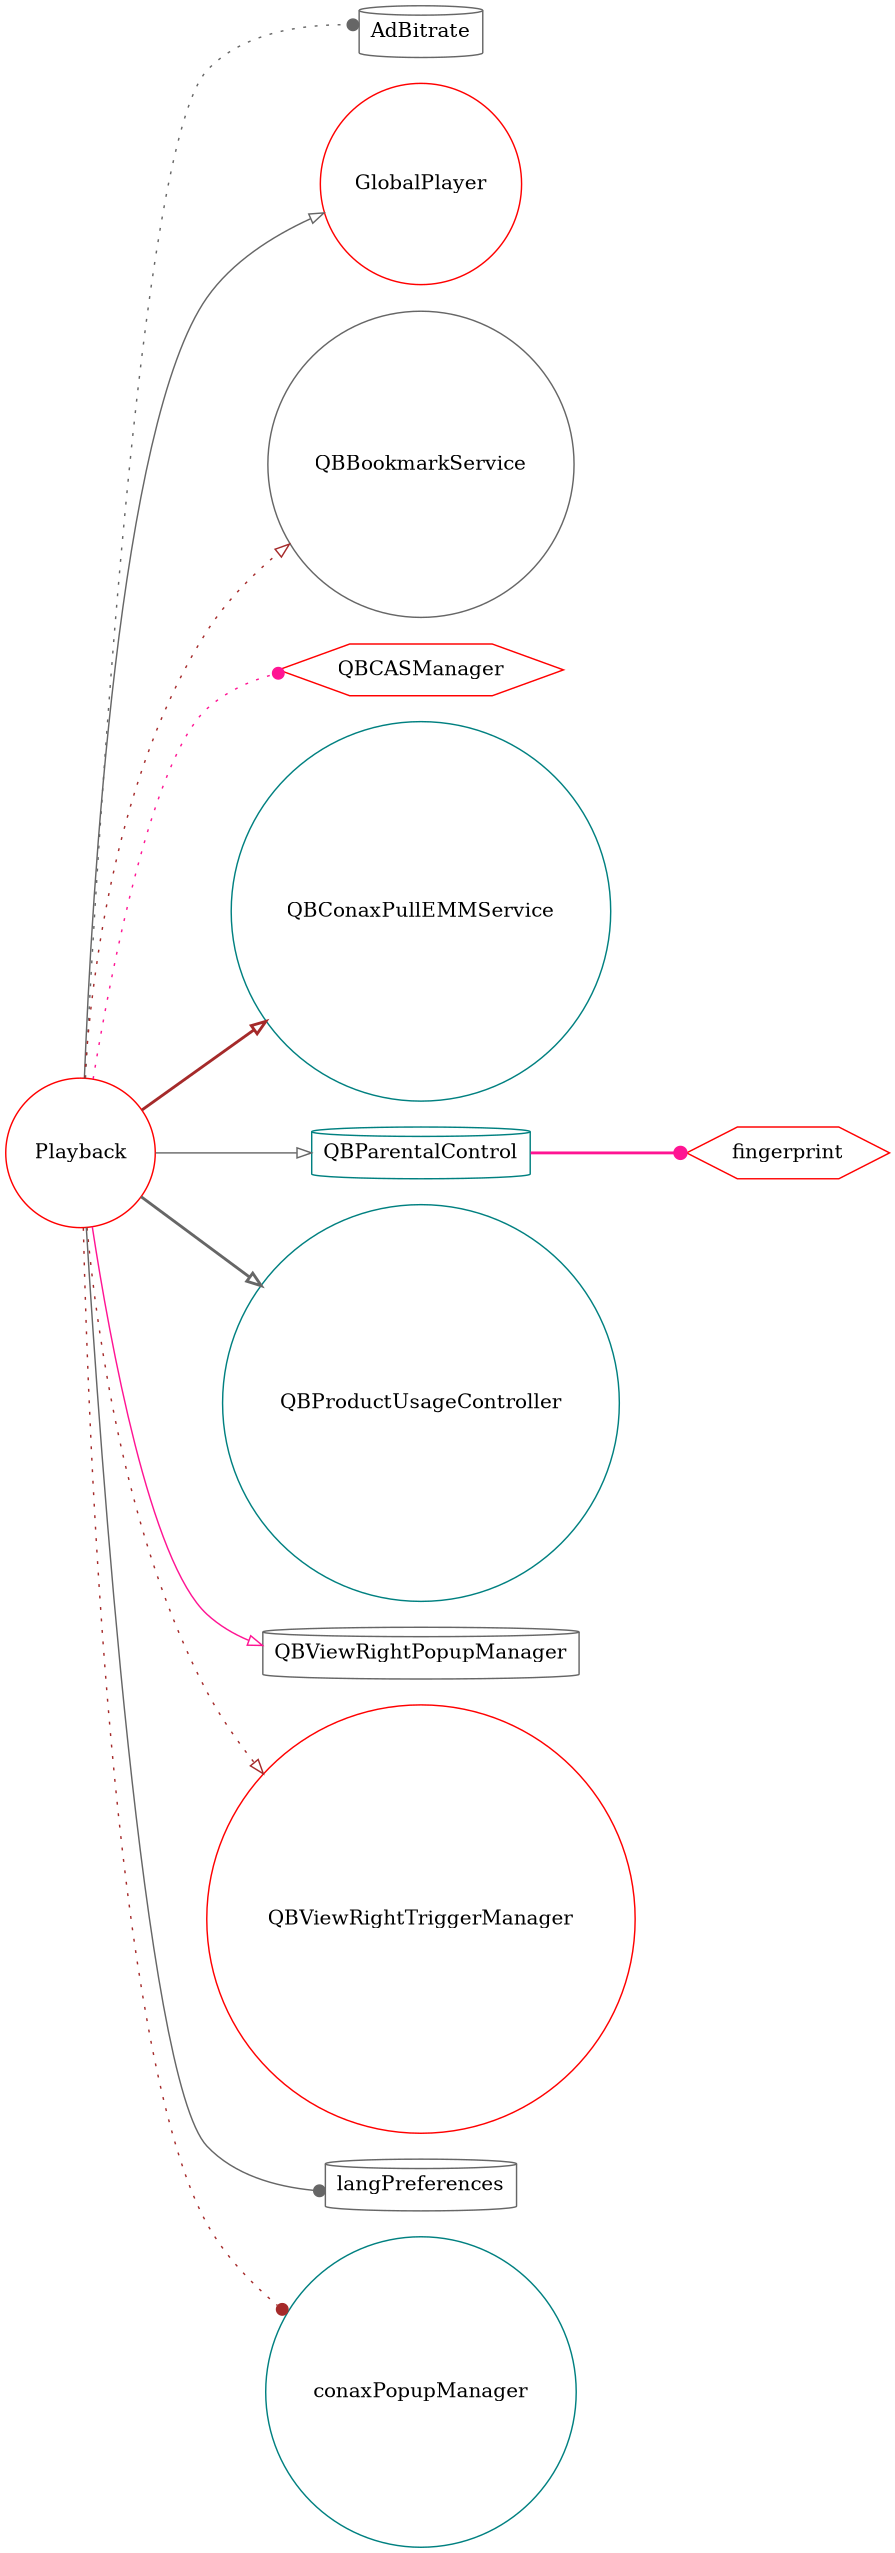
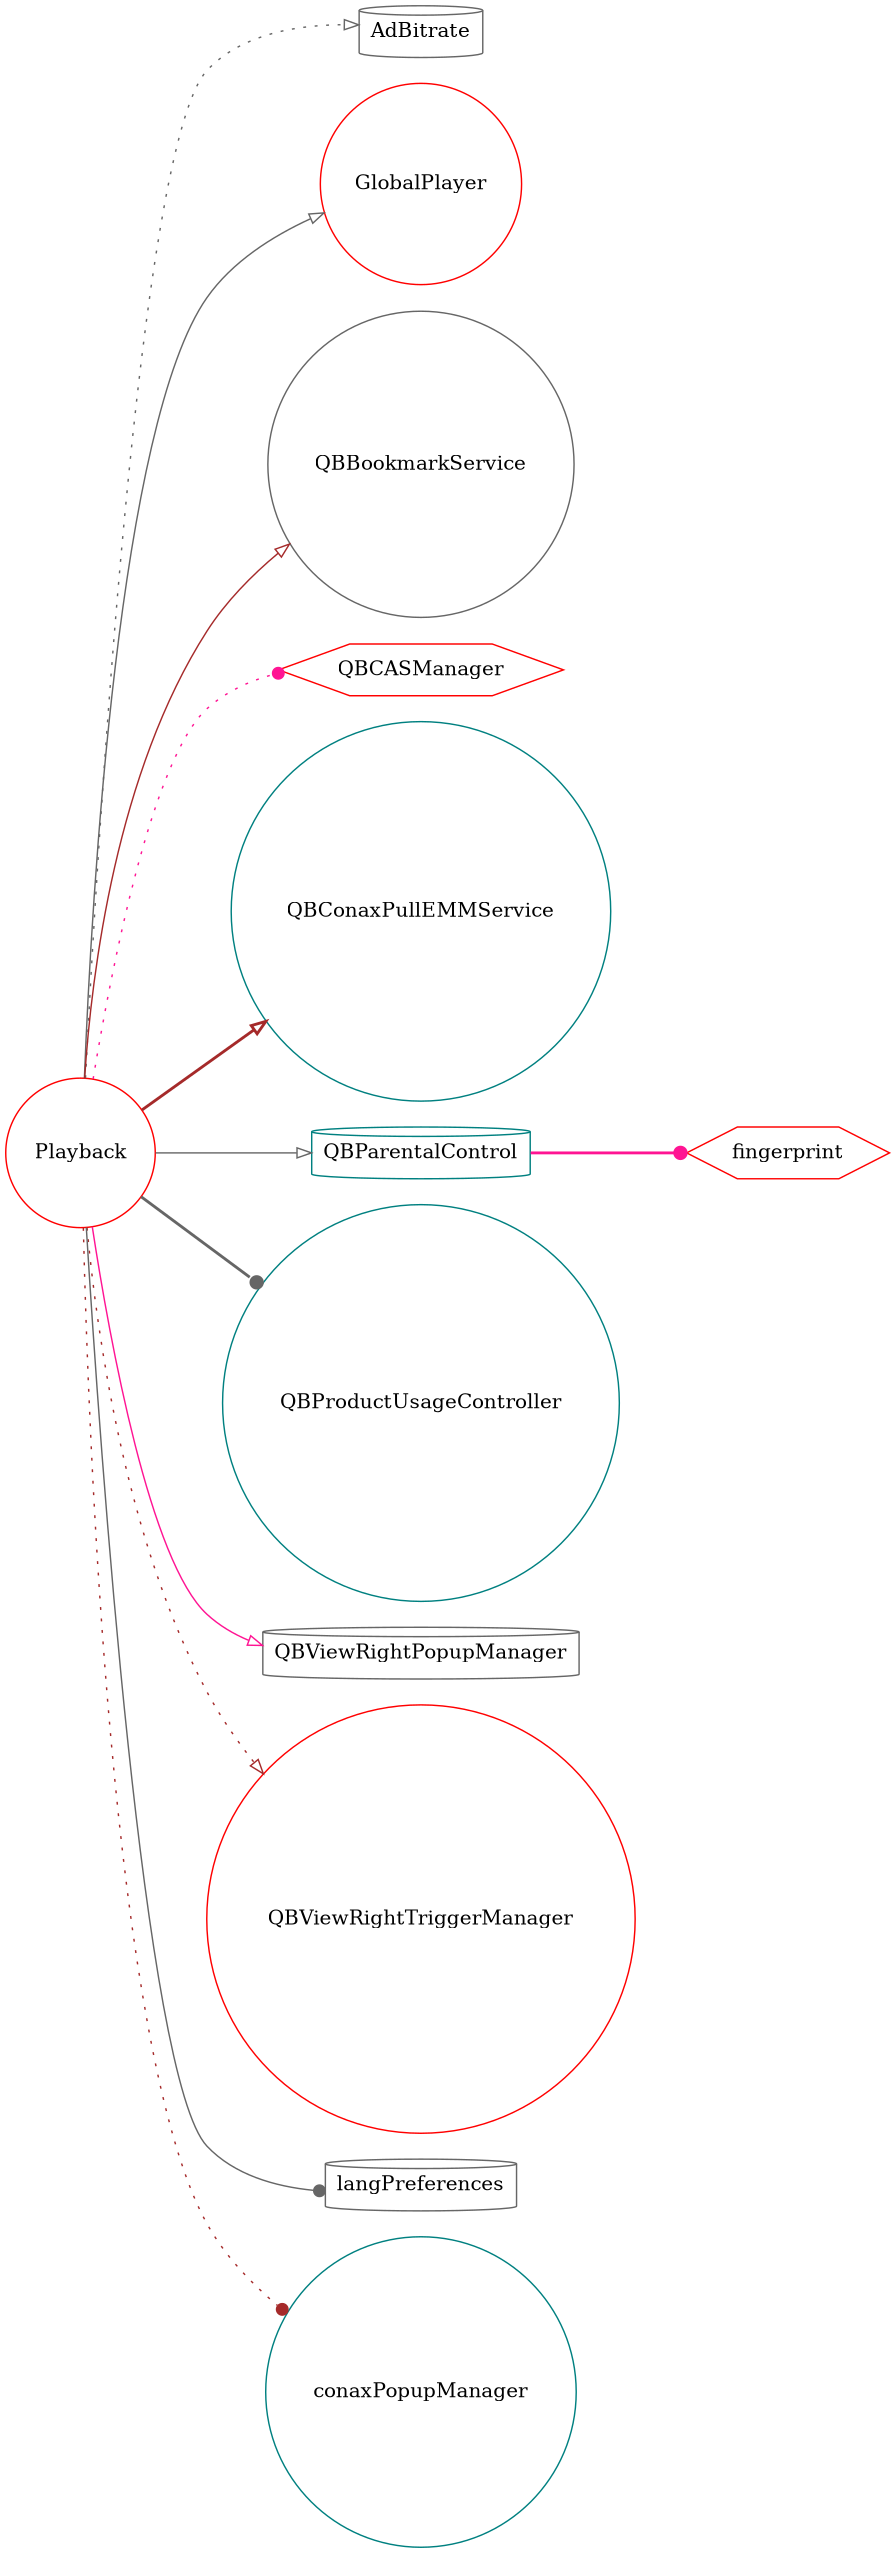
(127, 494) -> (127, 494)
(134, 796) -> (134, 796)
(195, 1237) -> (195, 1237)
